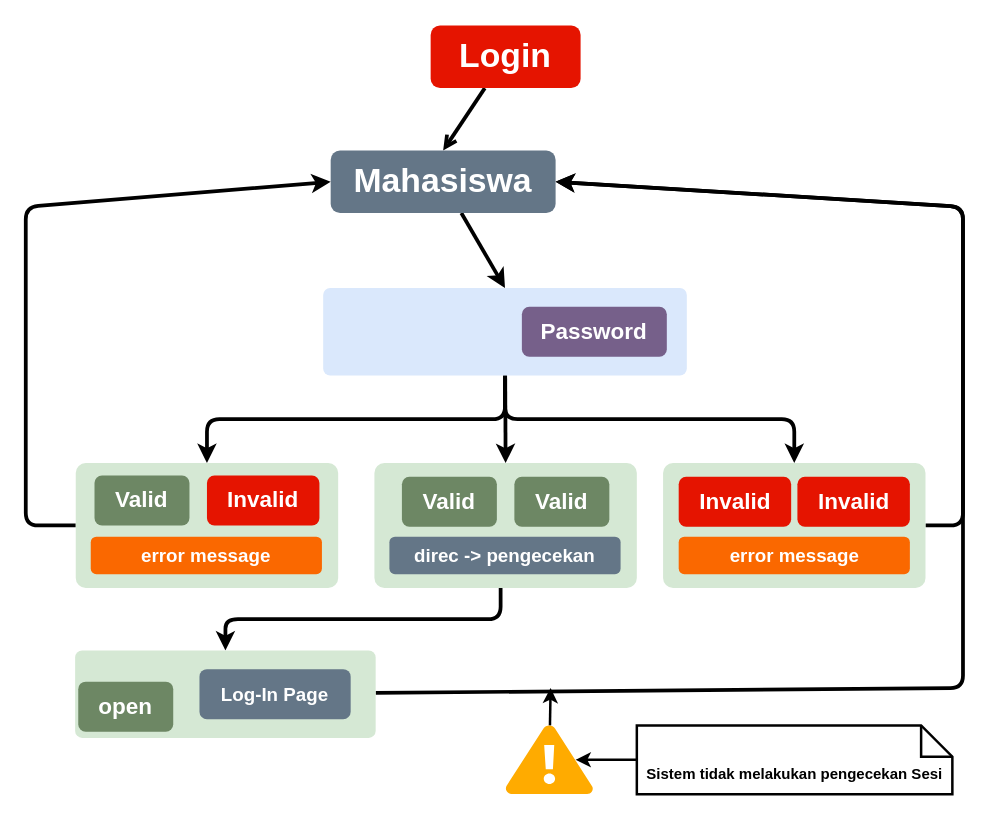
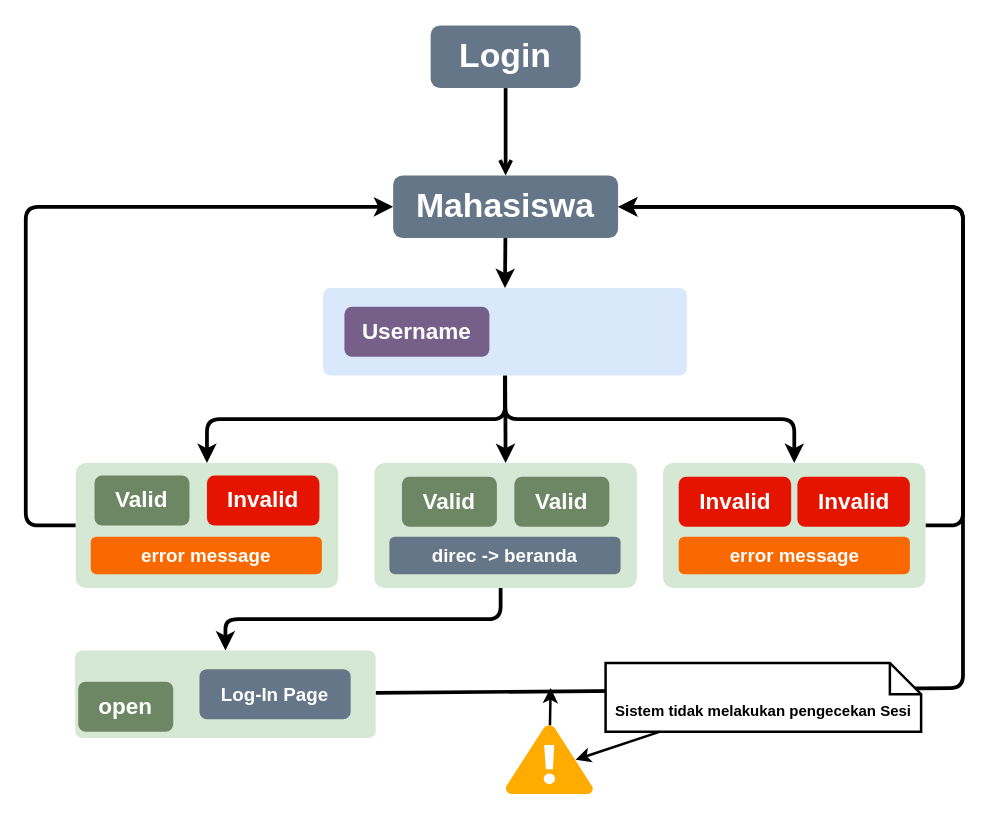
(506, 57) -> (506, 57)
(443, 182) -> (506, 207)
none -> (417, 332)
(594, 332) -> none
(505, 556) -> (505, 556)
(795, 760) -> (763, 698)
